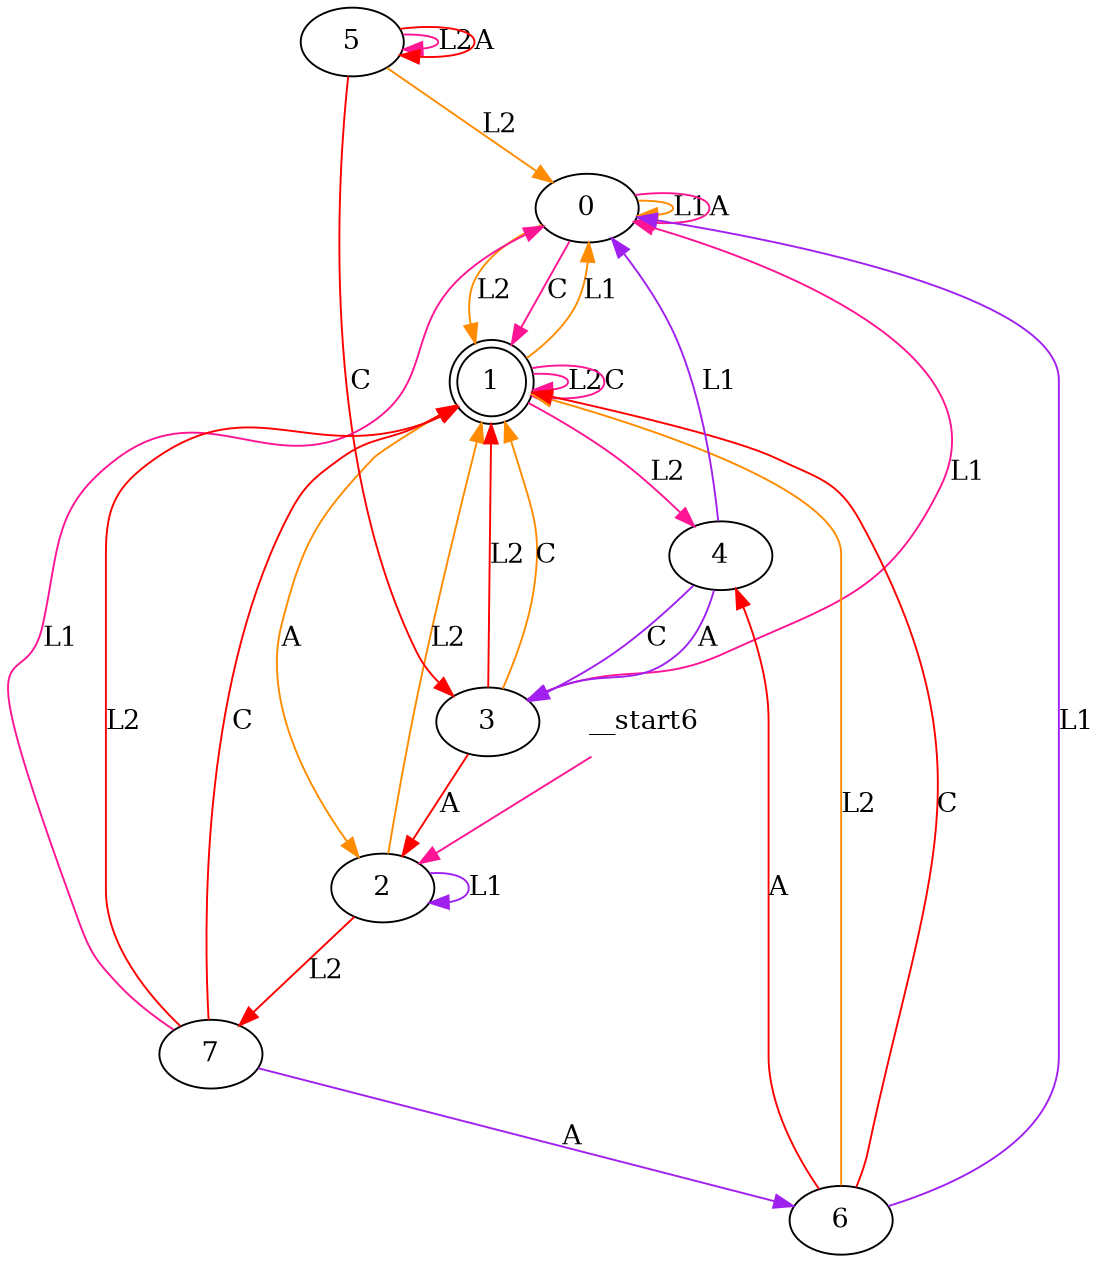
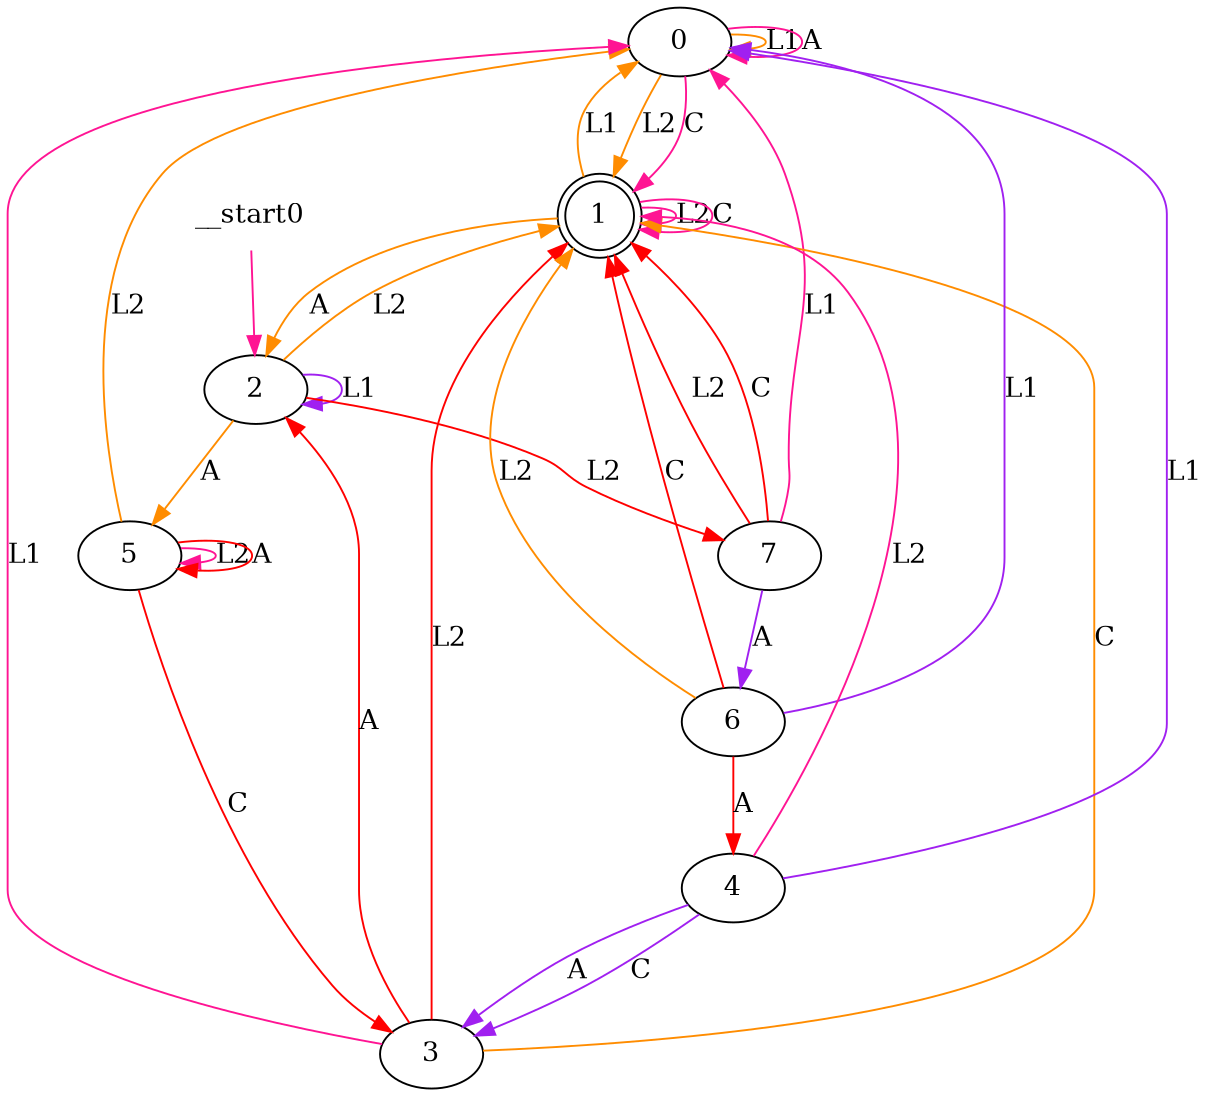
(609, 452) -> (895, 481)
none -> (199, 465)
(644, 722) -> (250, 216)
